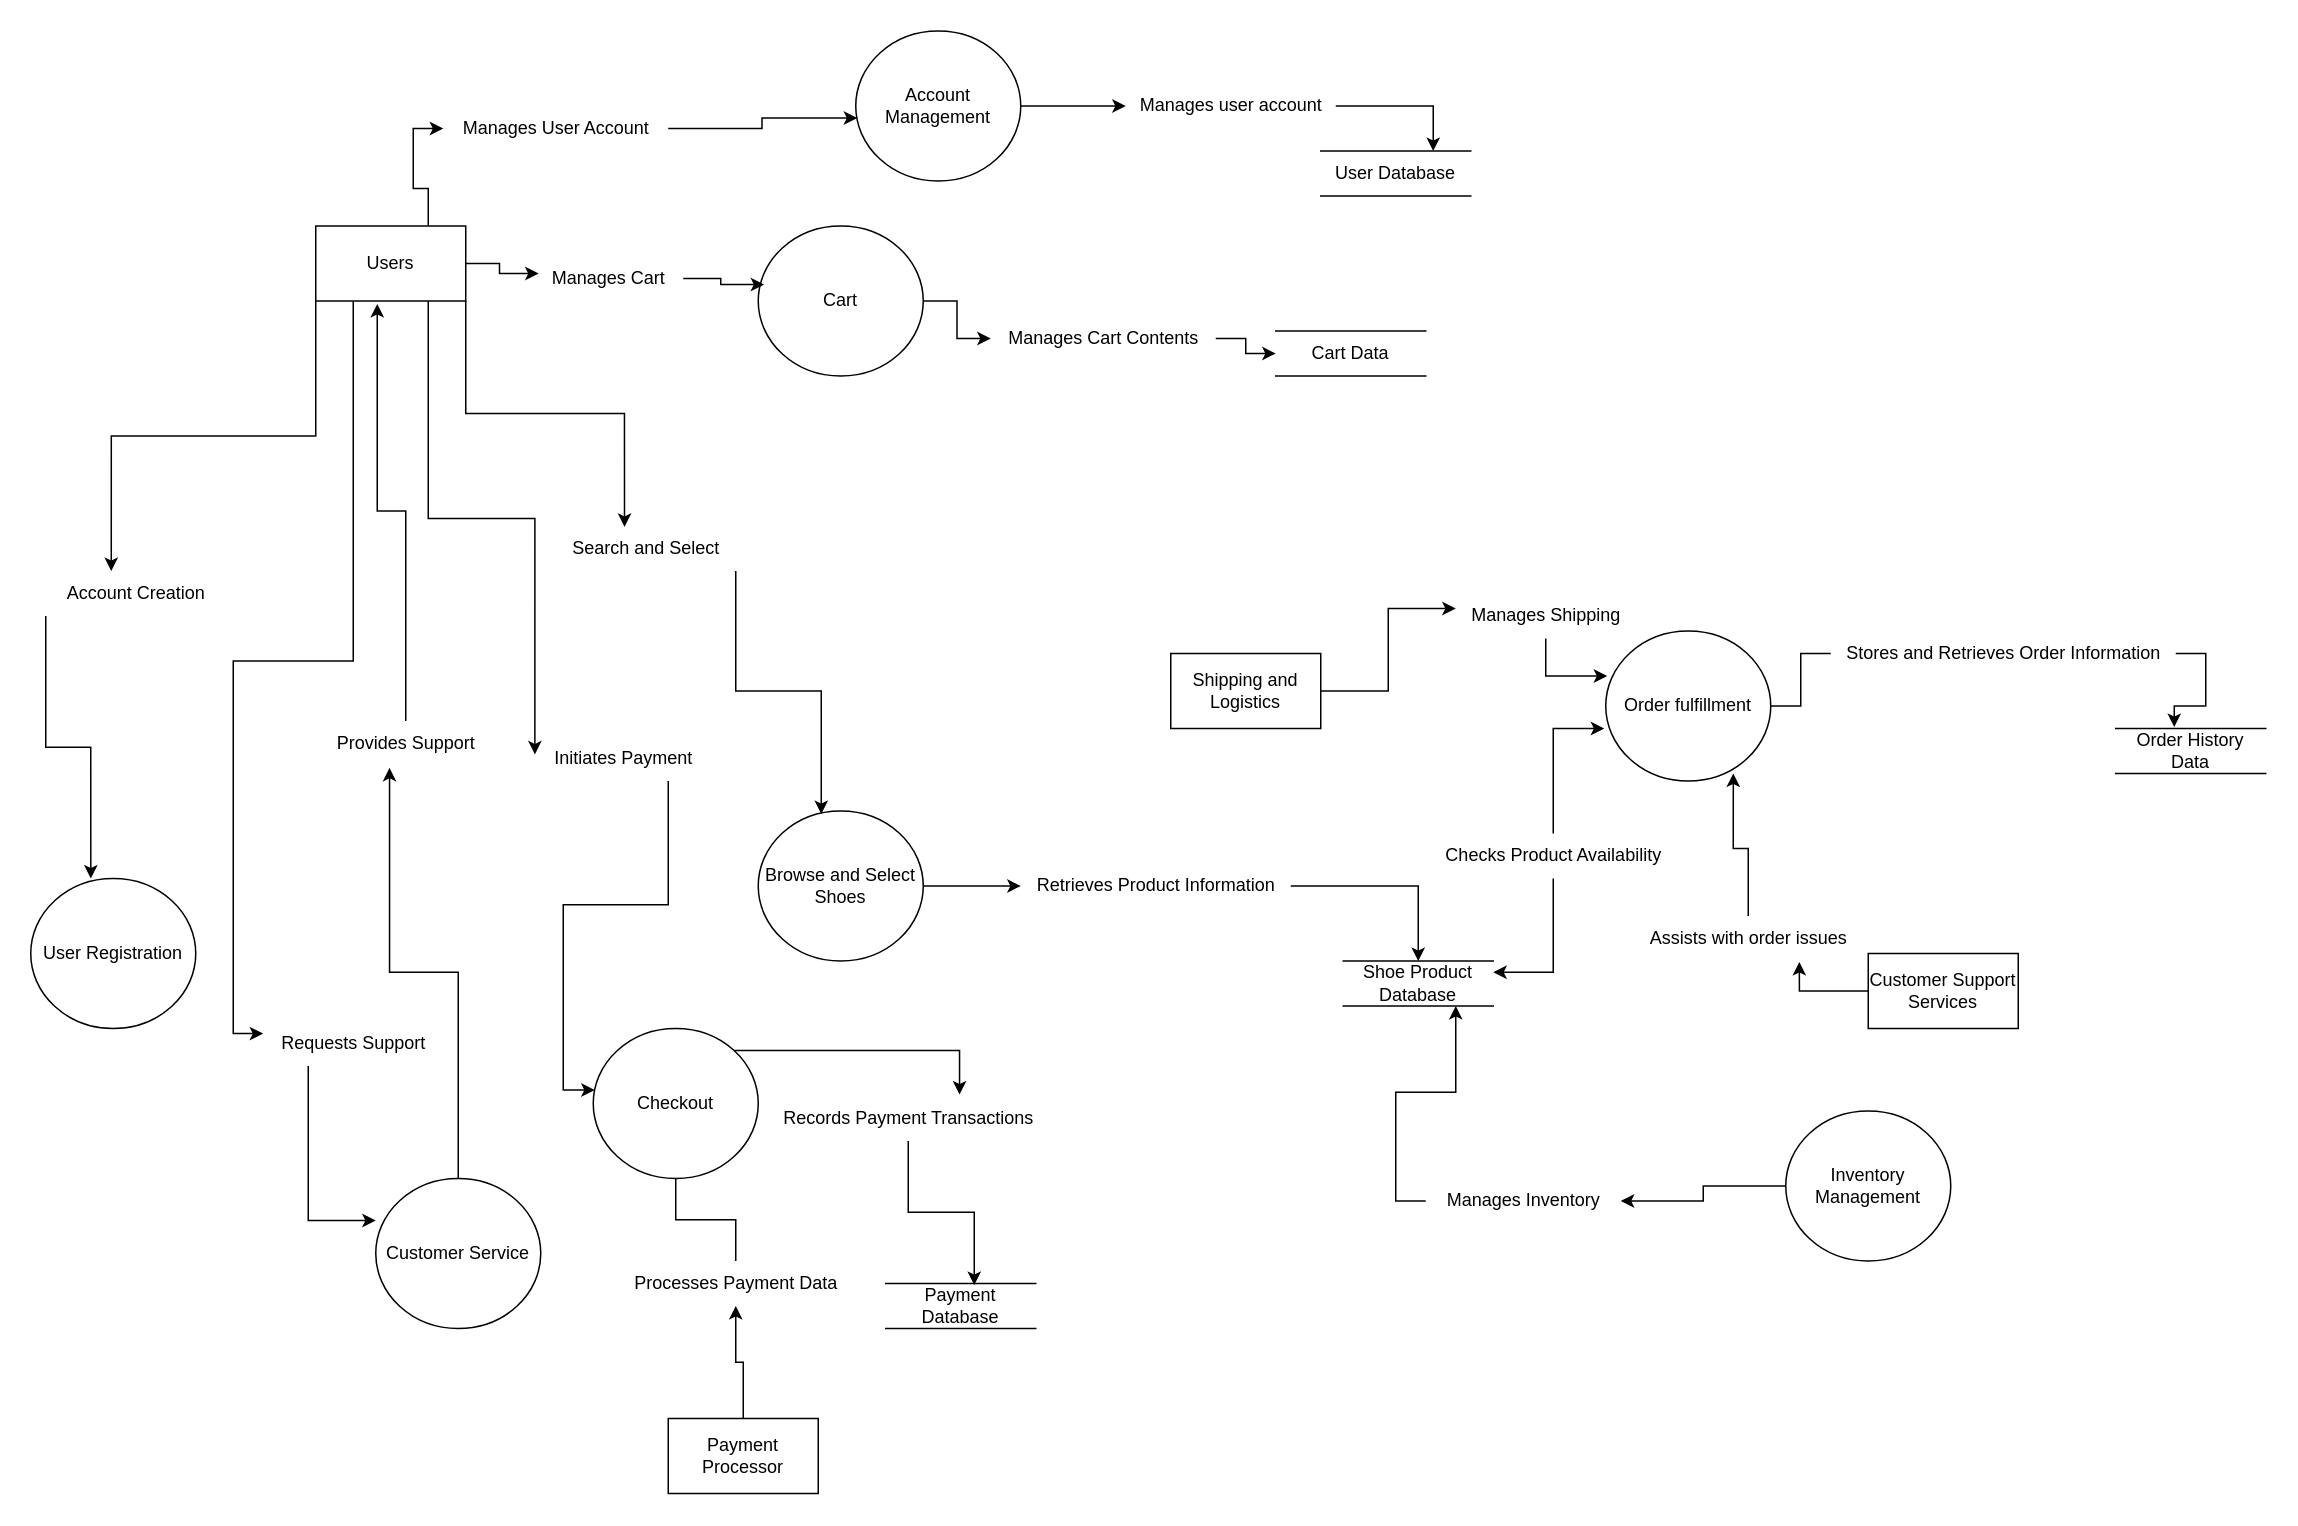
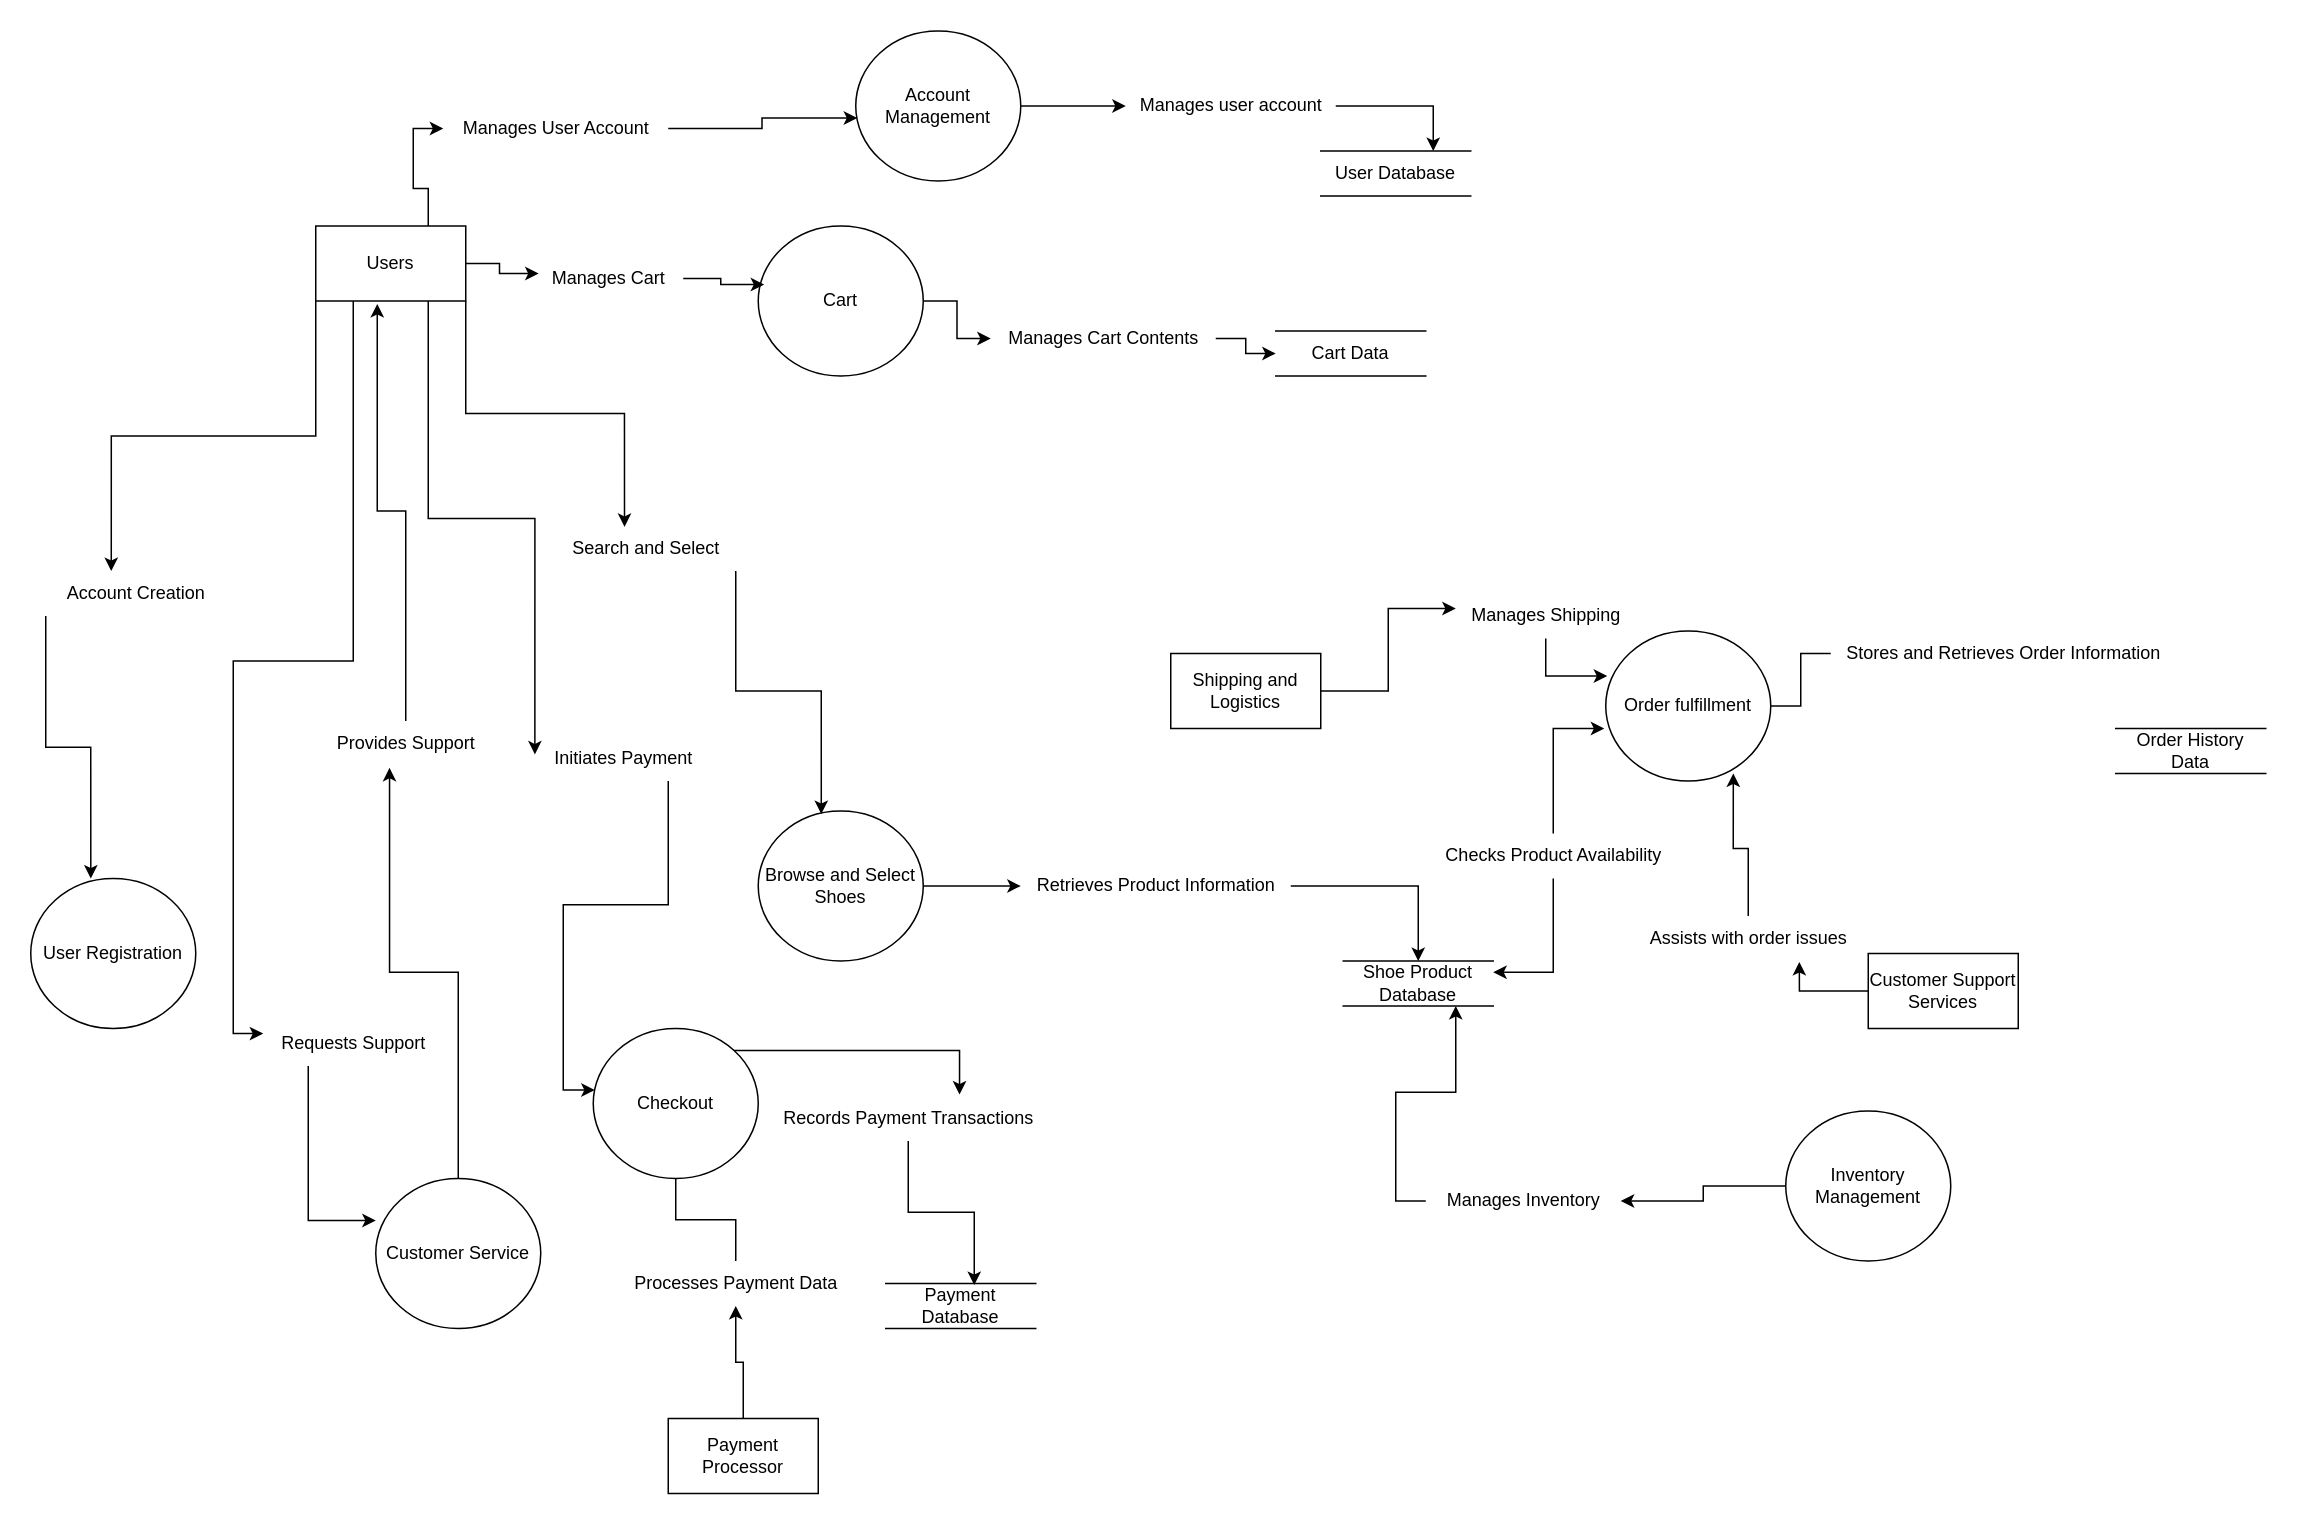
(2206, 686) -> none
